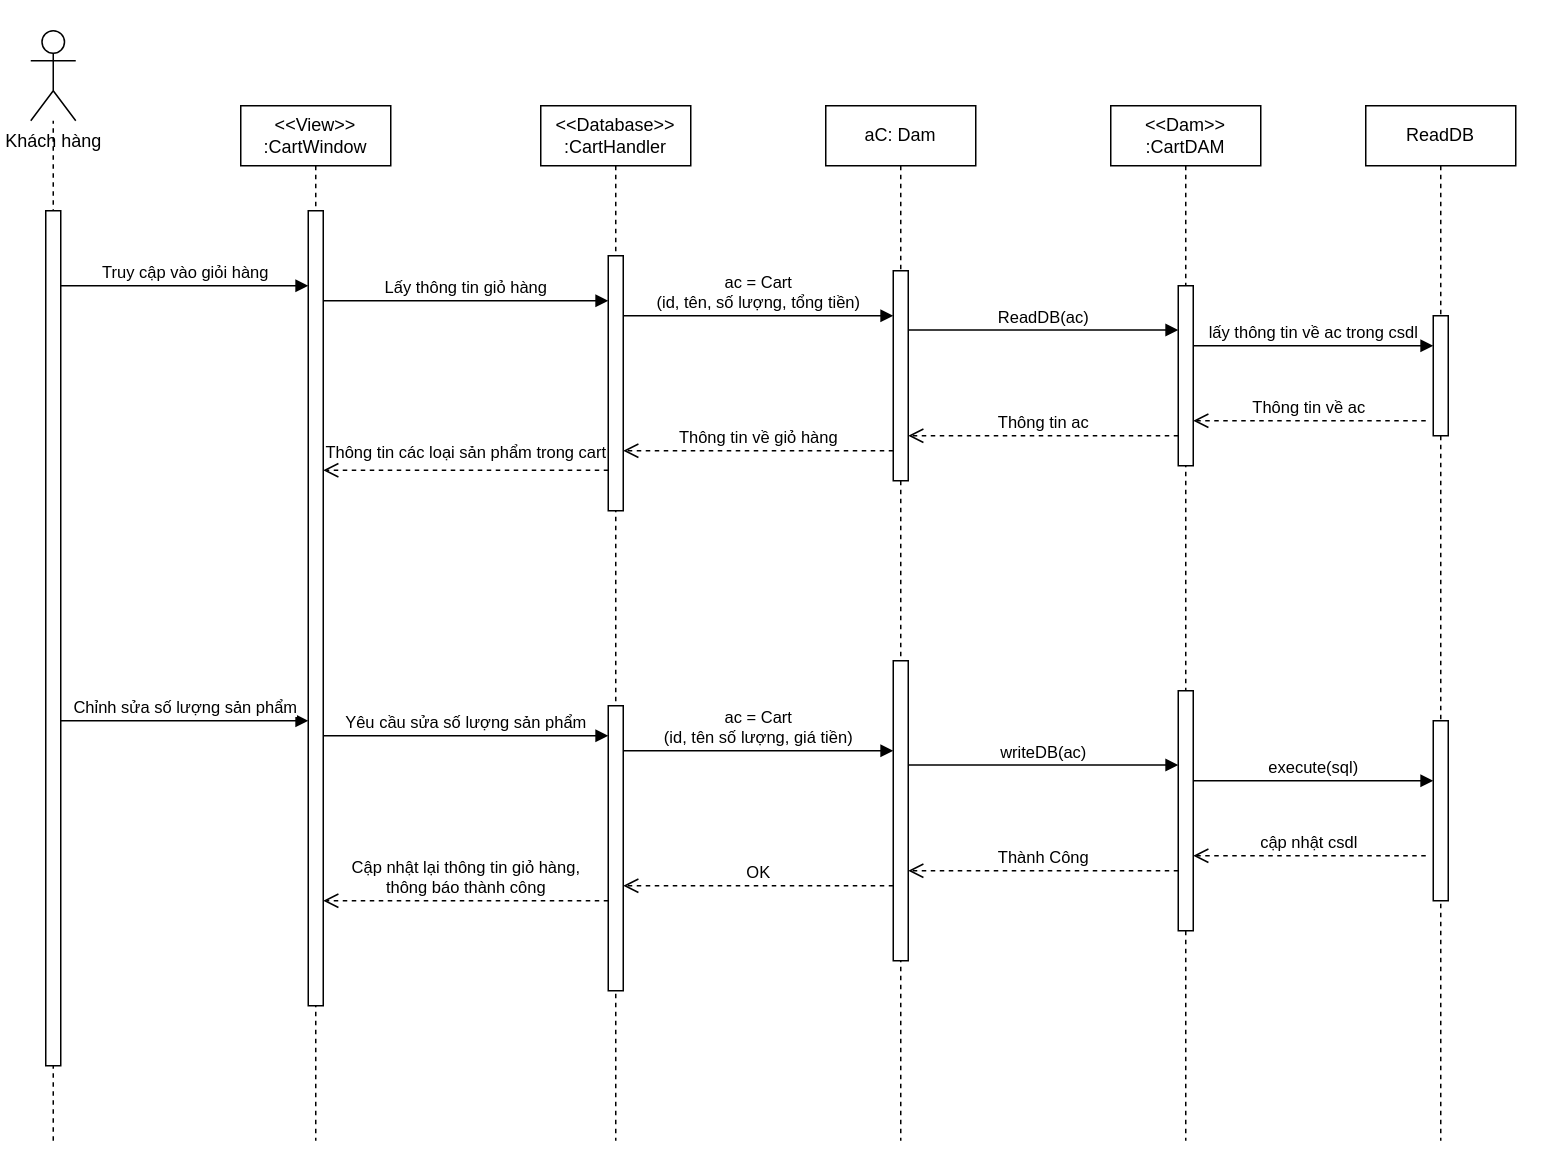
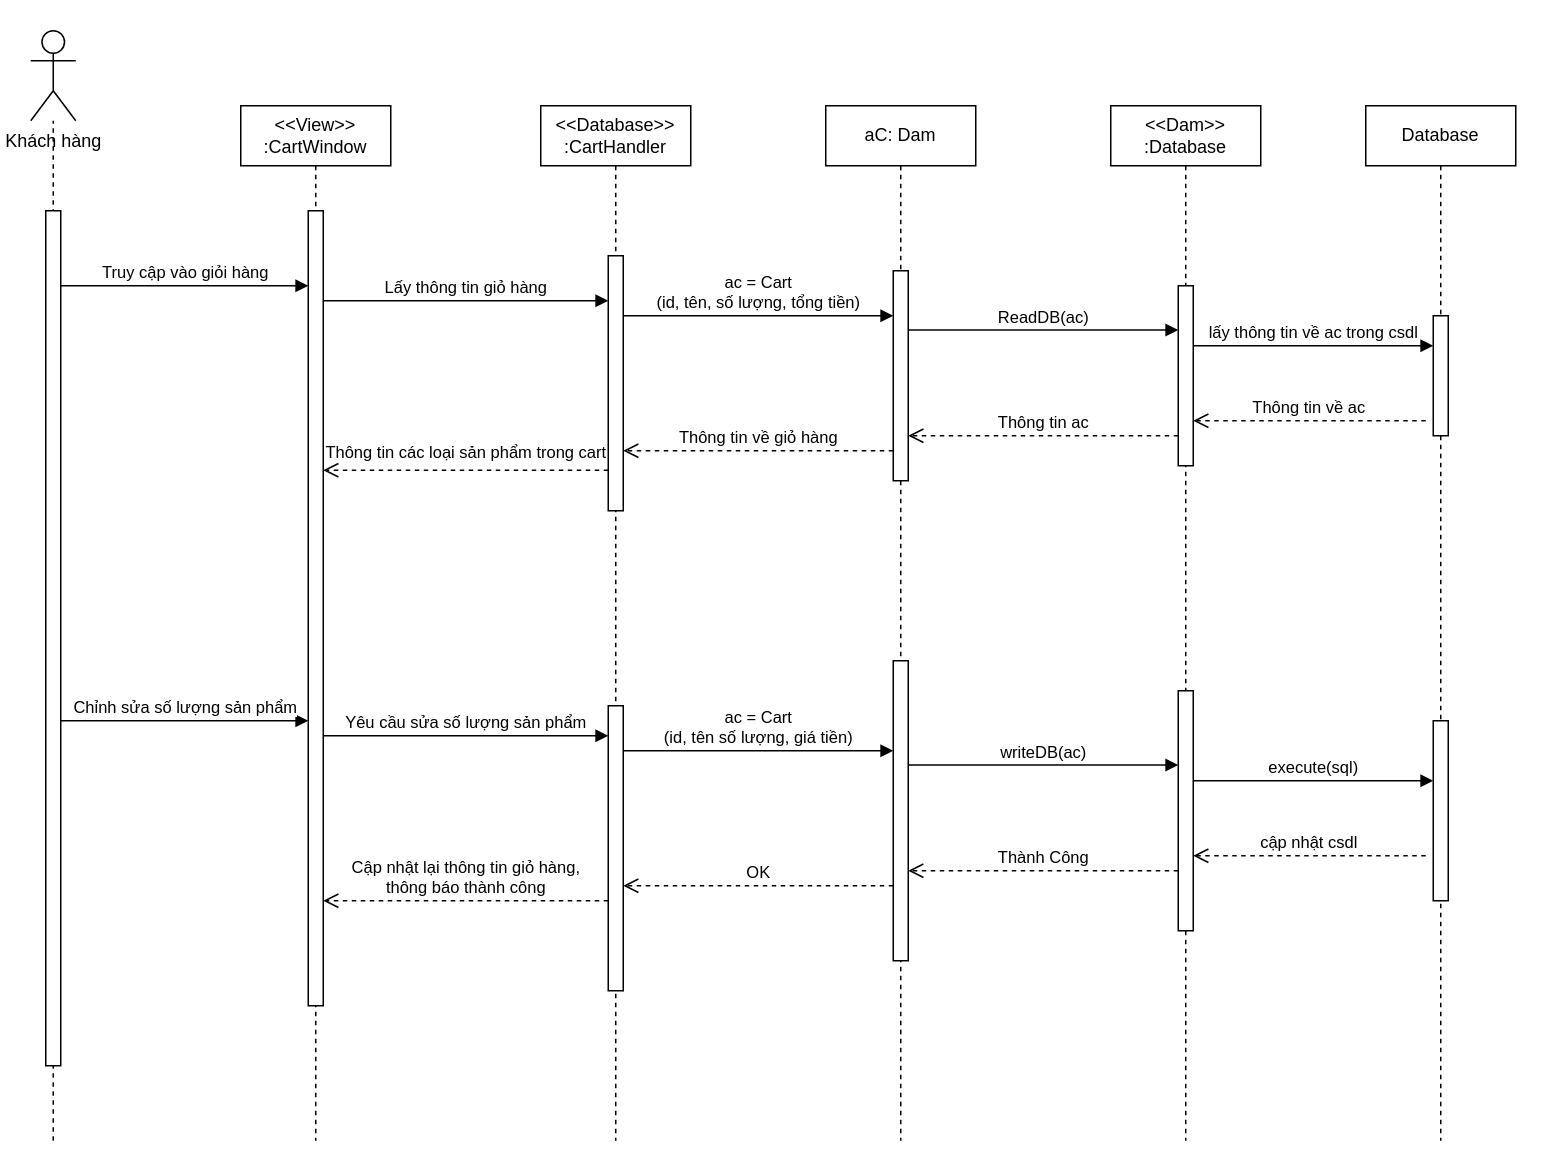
(1186, 136) -> (1186, 136)
(1441, 136) -> (1441, 136)
